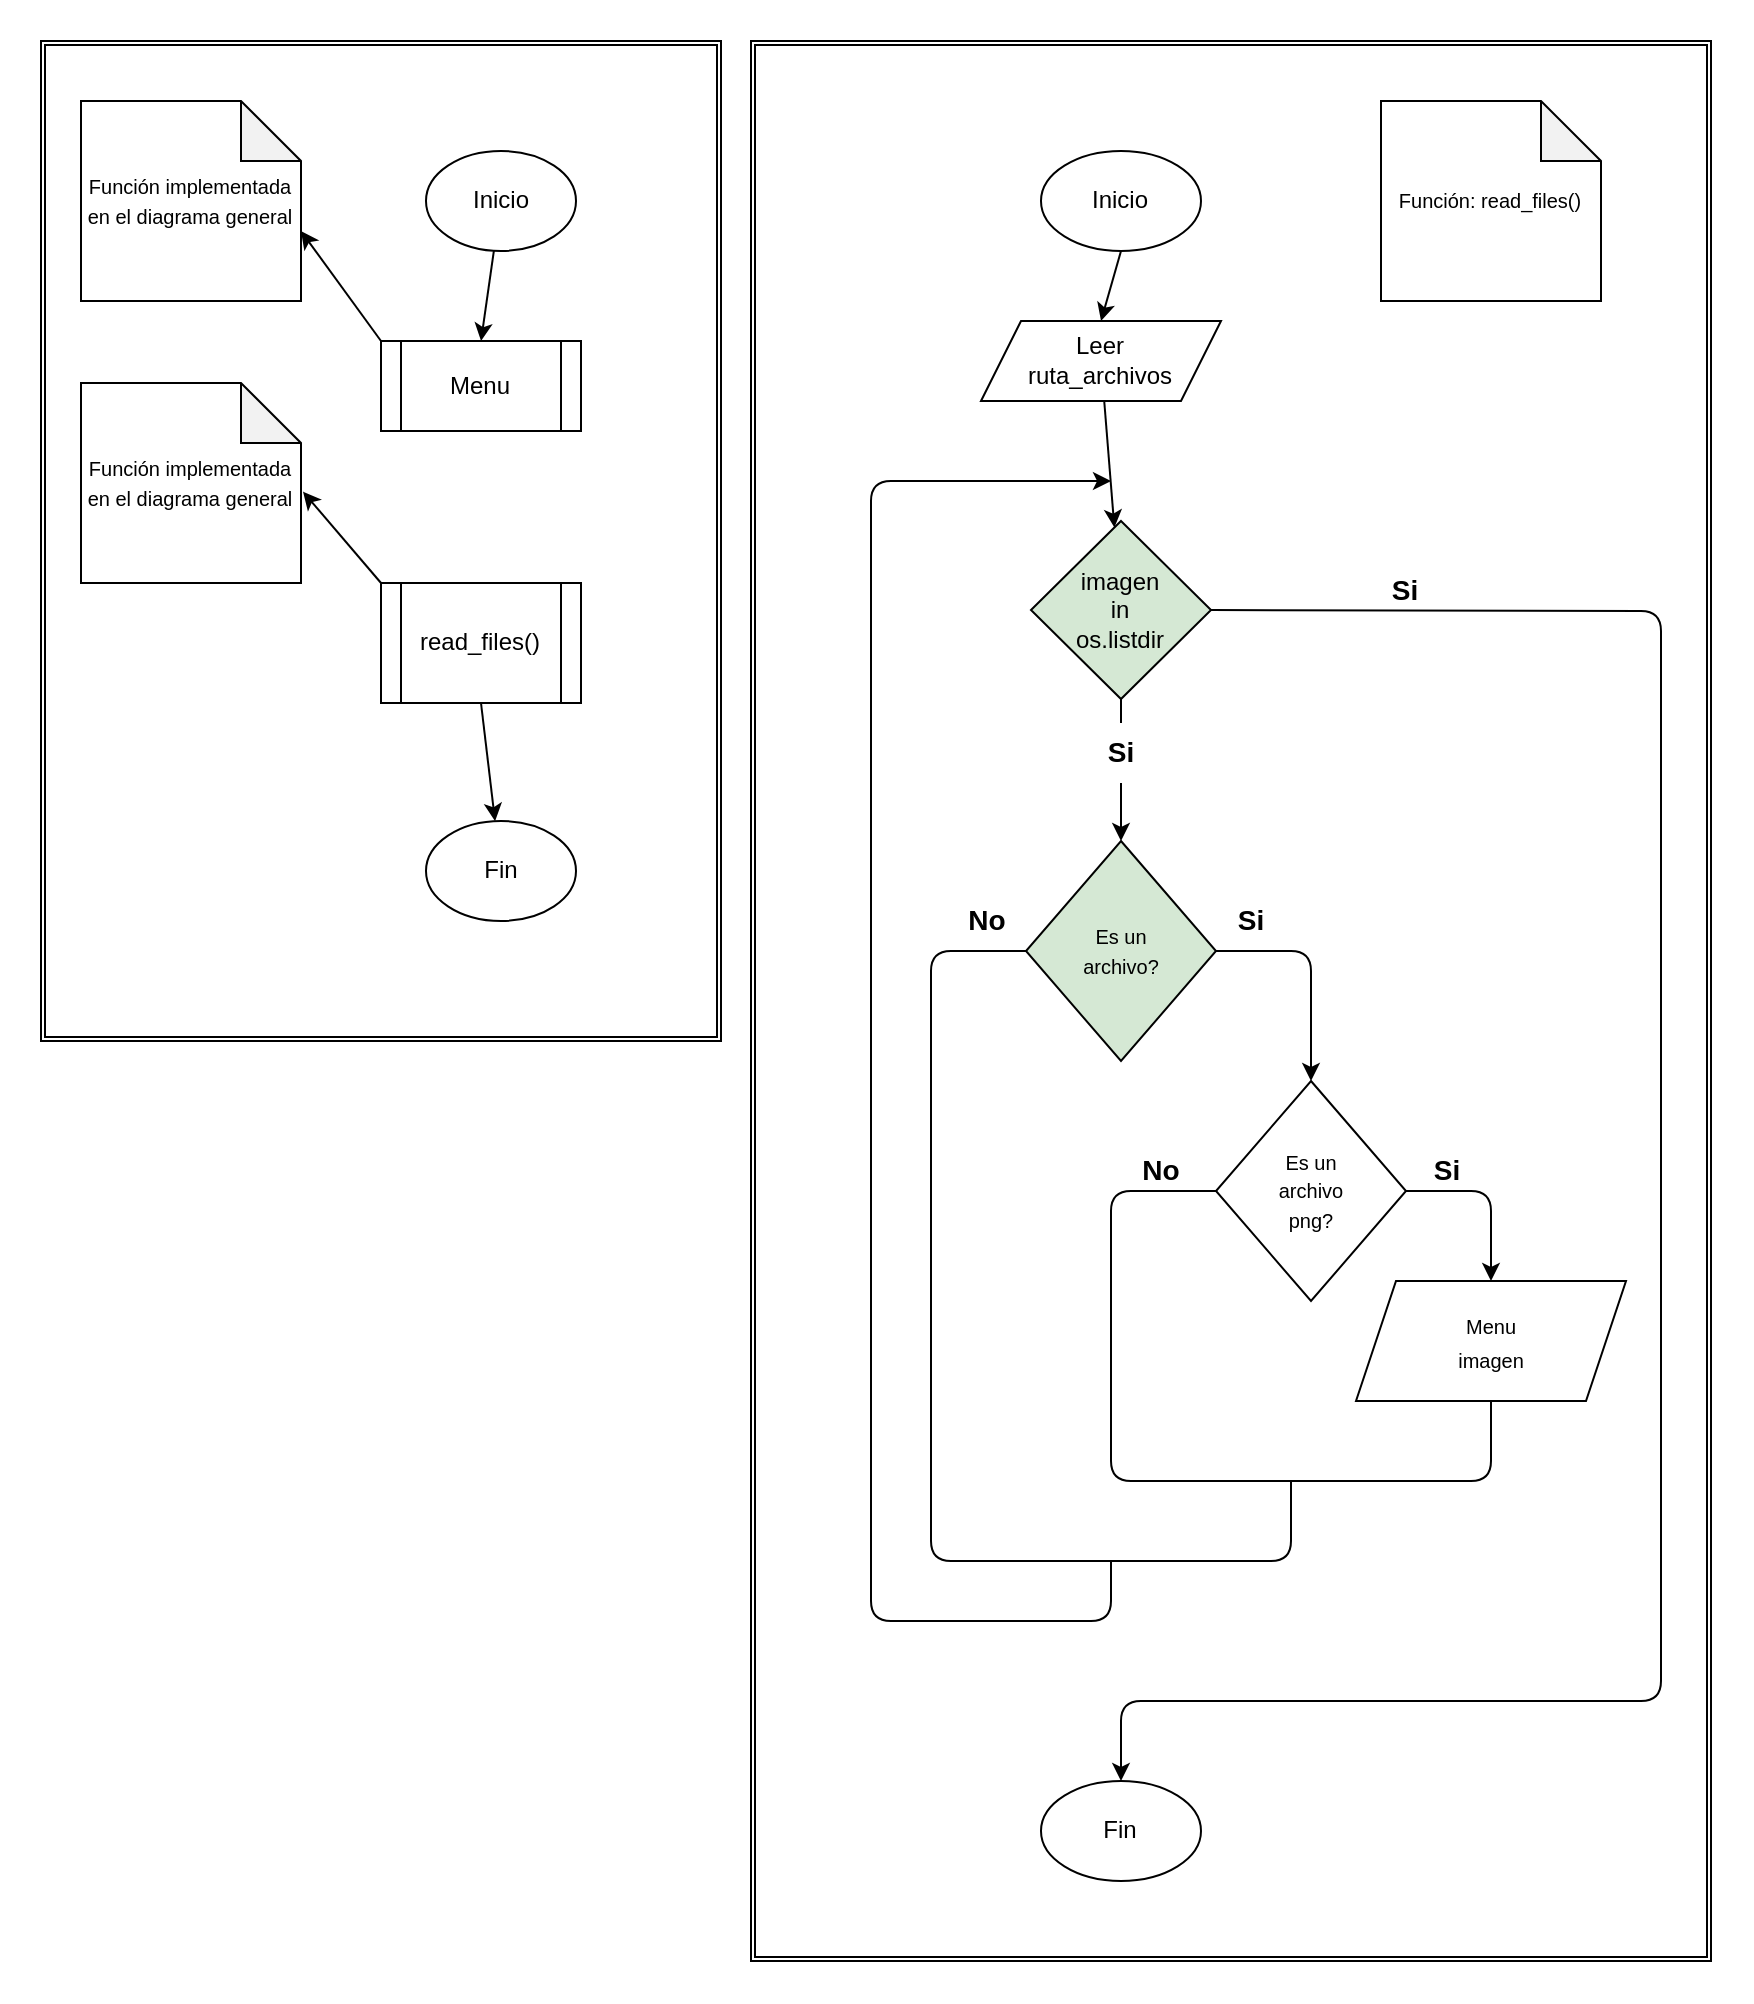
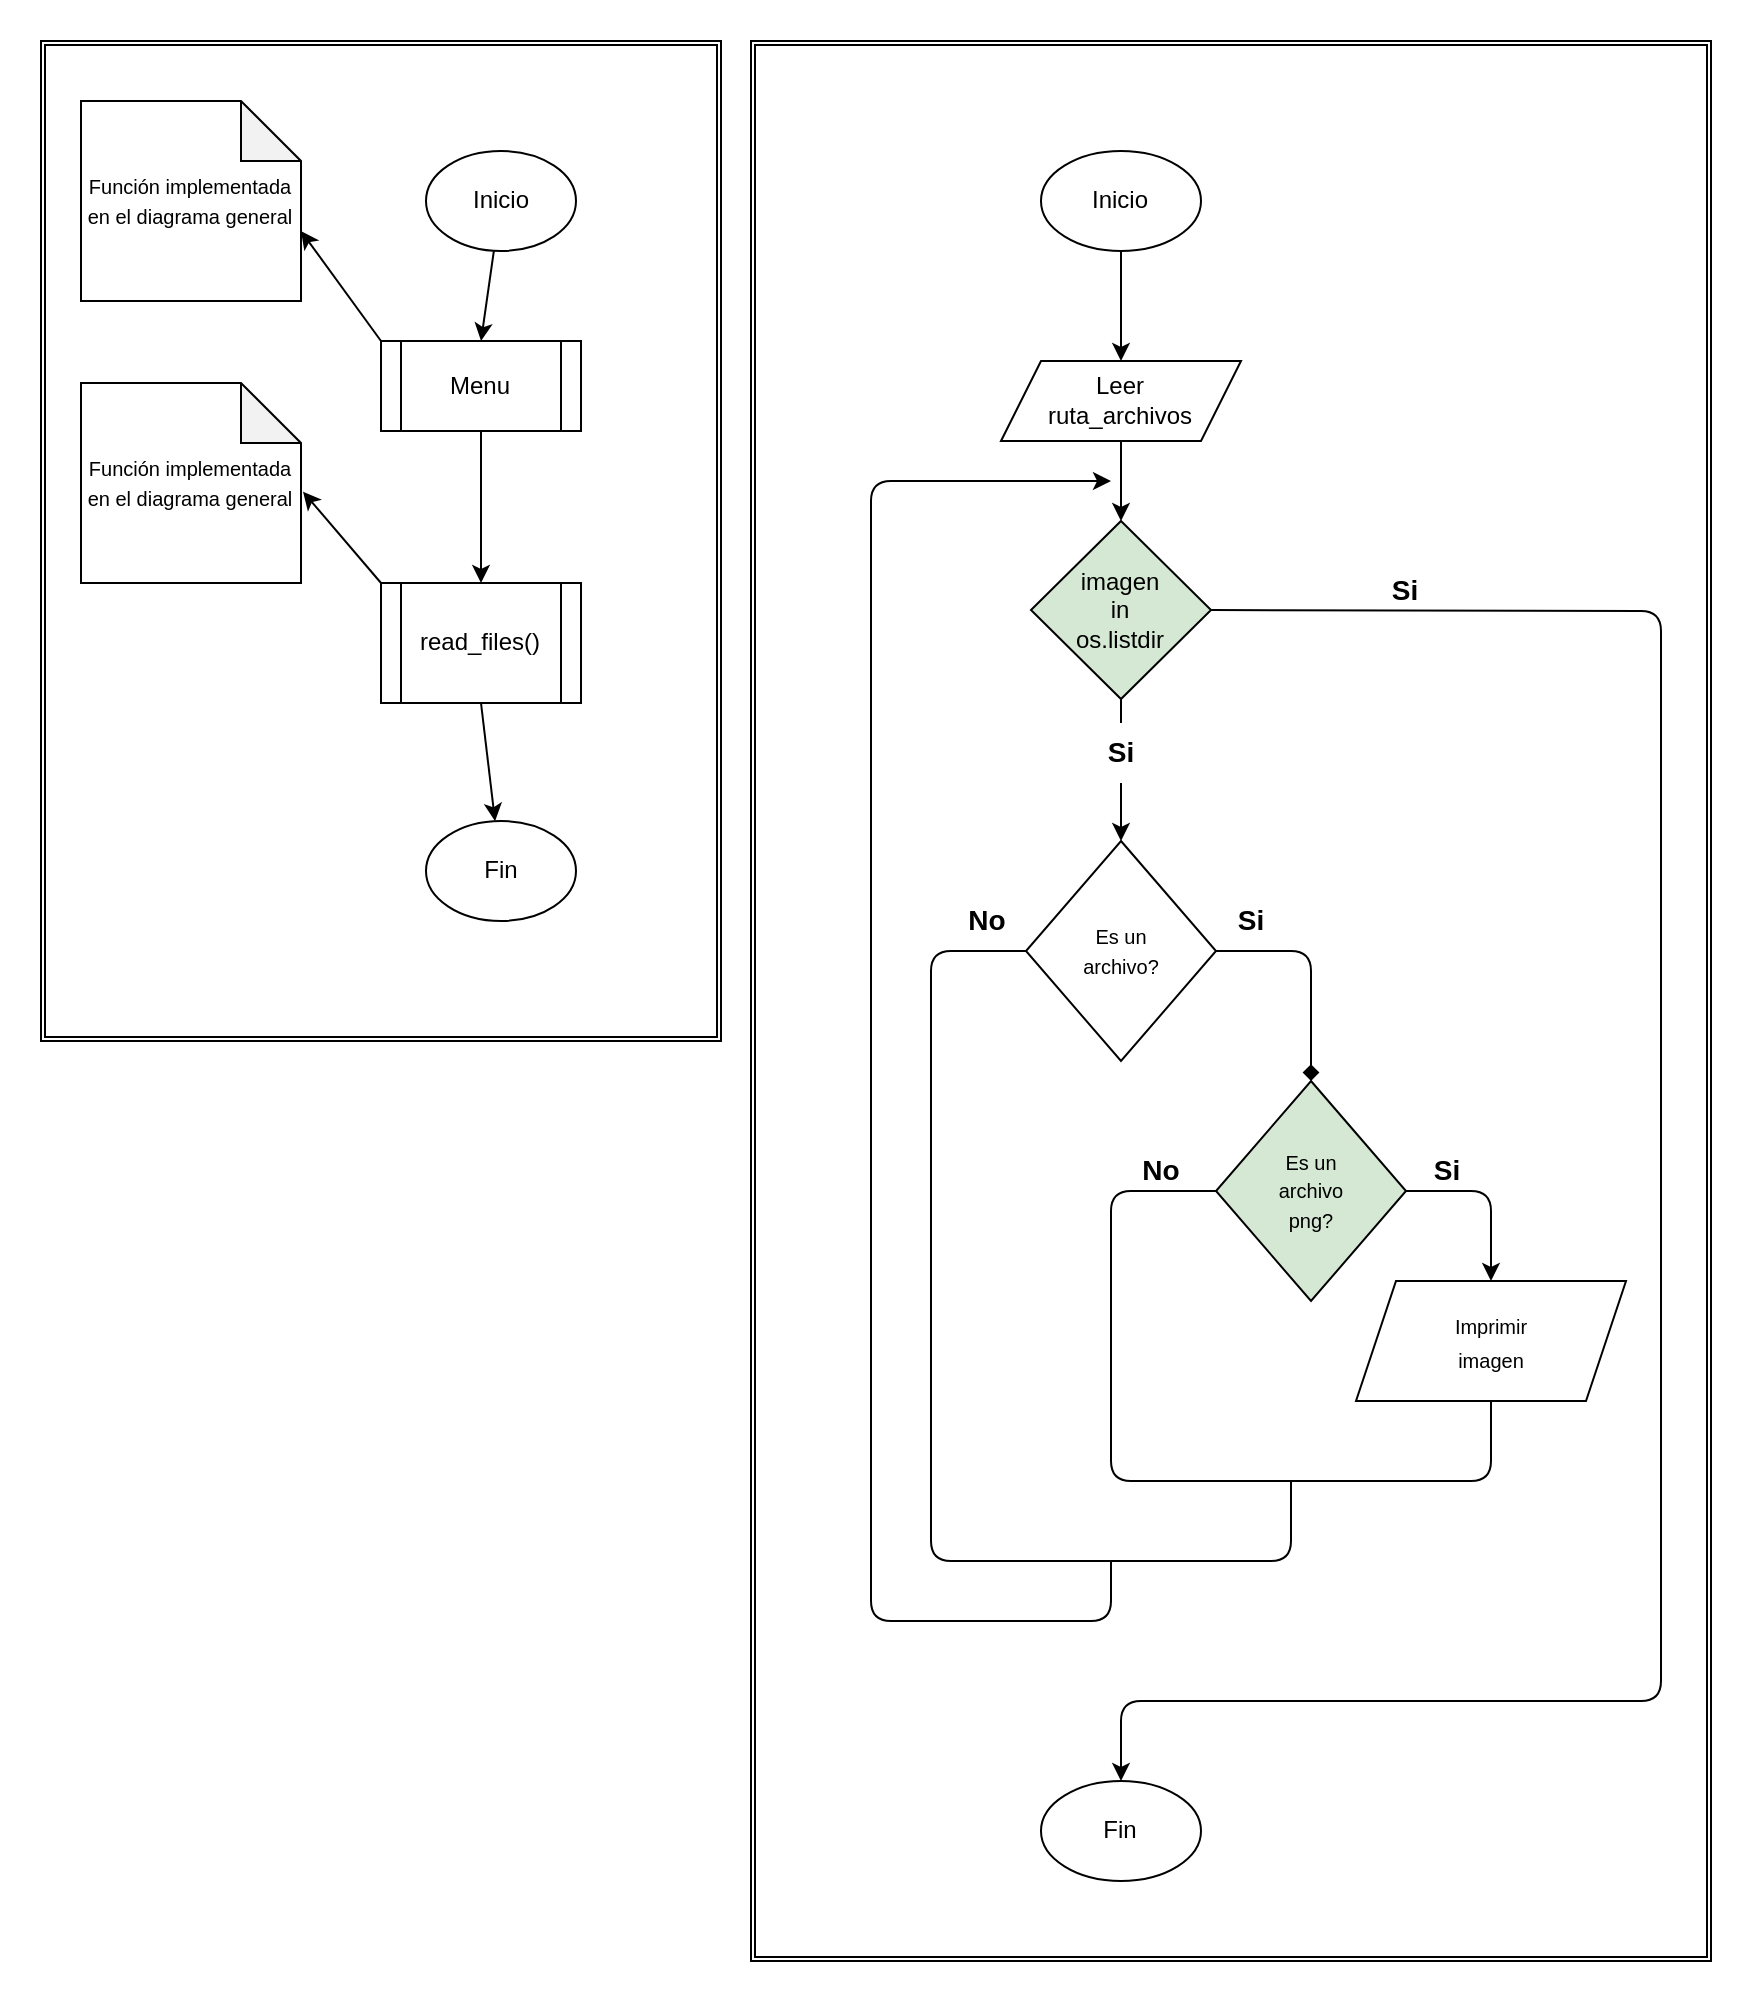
(1491, 201) -> none
(1101, 361) -> (1121, 401)
none -> (481, 500)
(1121, 951) -> (1121, 951)
(1311, 1066) -> (1311, 1065)
(1311, 1191) -> (1311, 1191)
(1492, 1341) -> (1492, 1341)
